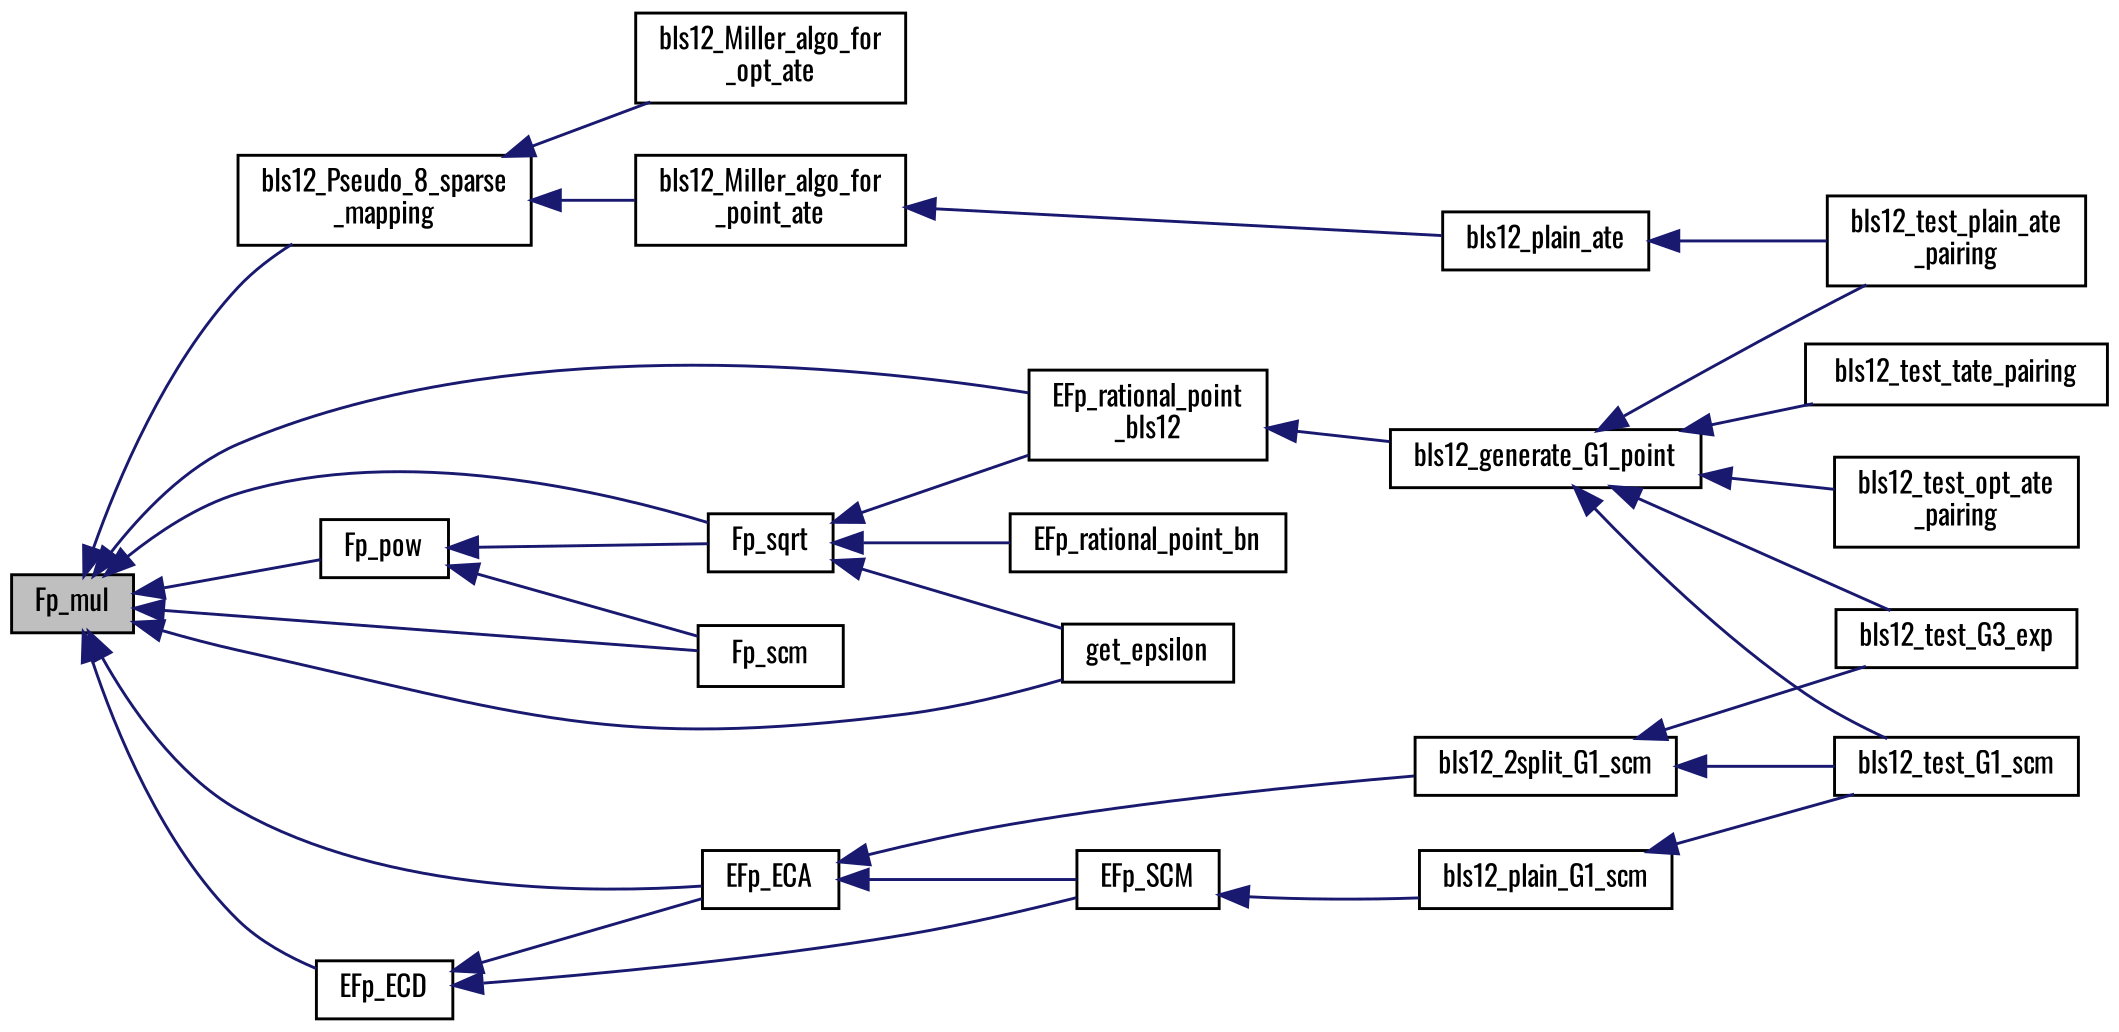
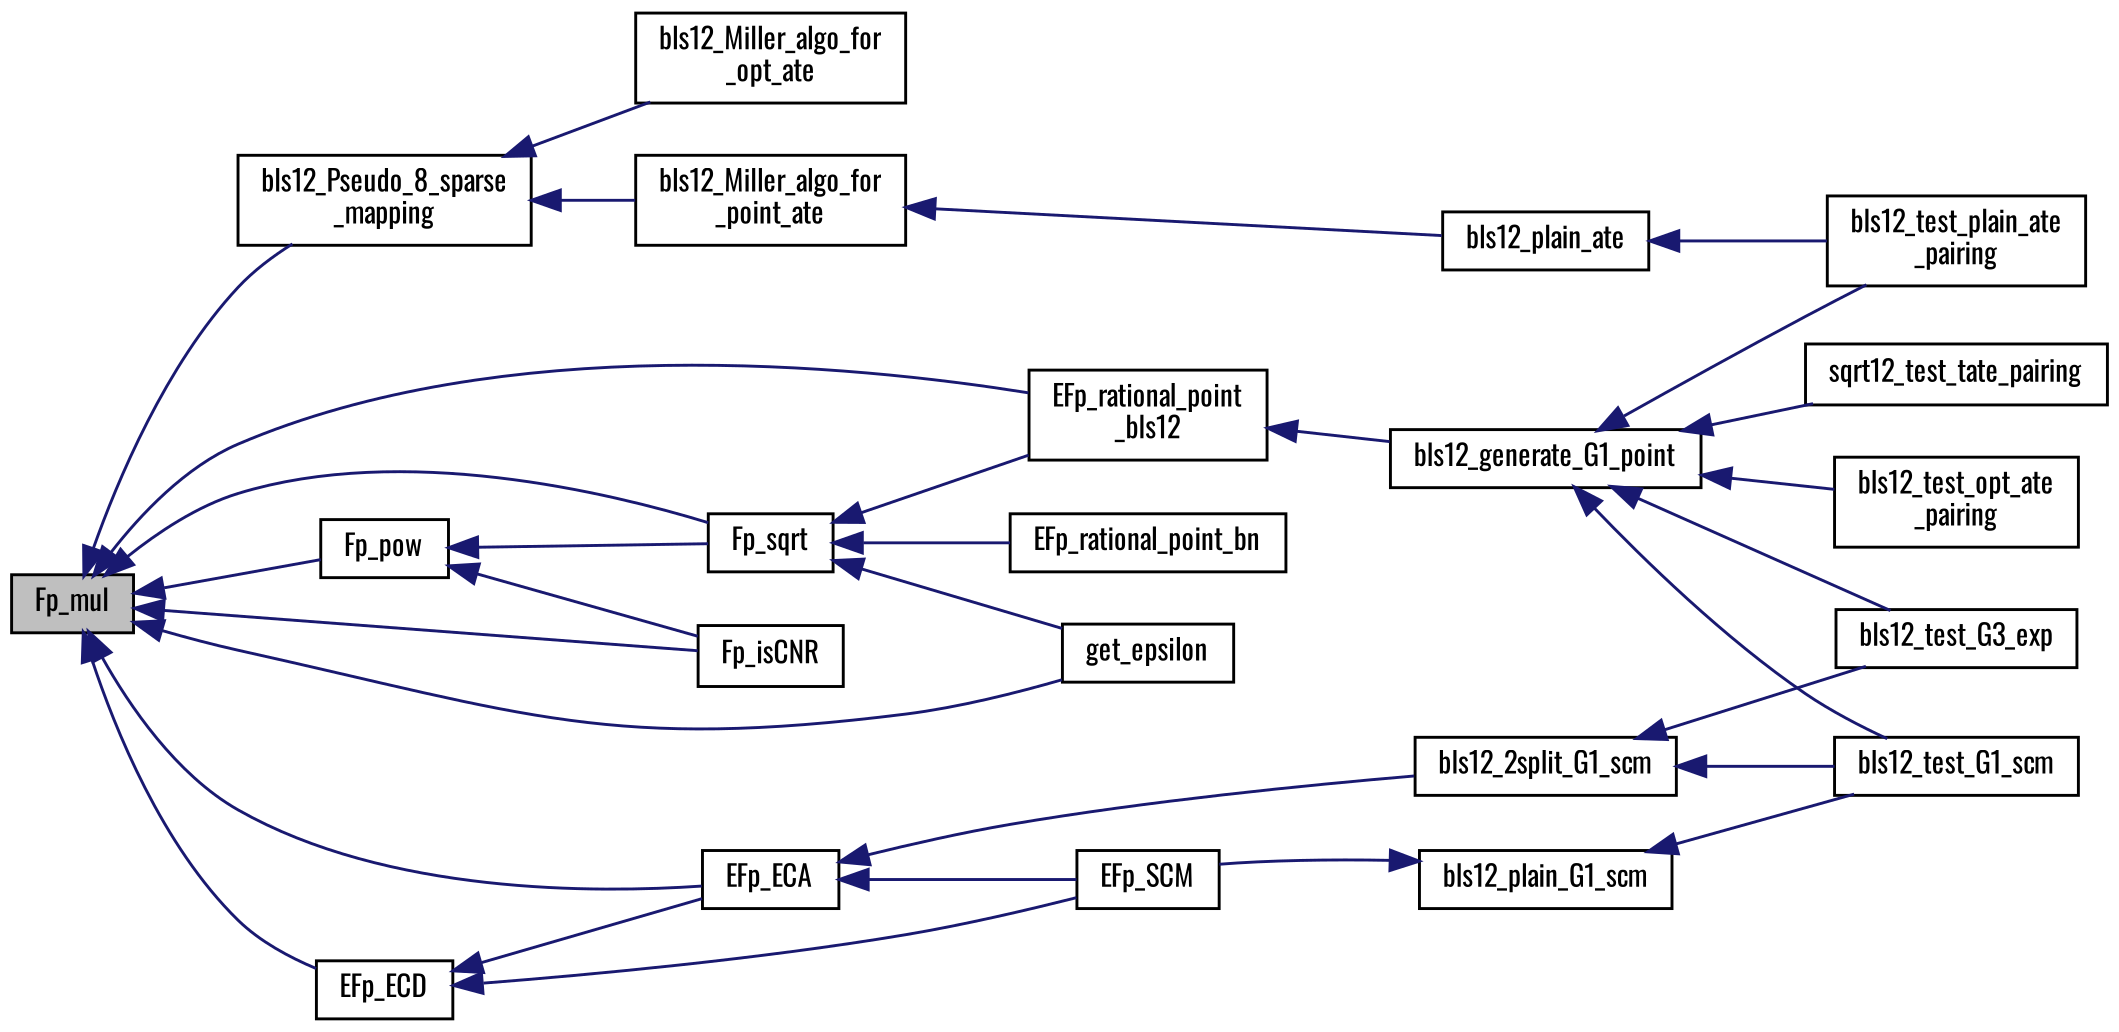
(1956, 374) -> (1956, 374)
(771, 656) -> (771, 656)
(1334, 899) -> (1304, 860)
